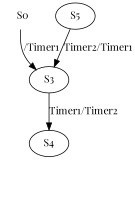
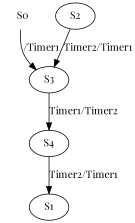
(75, 16) -> (75, 16)
none -> (49, 207)
